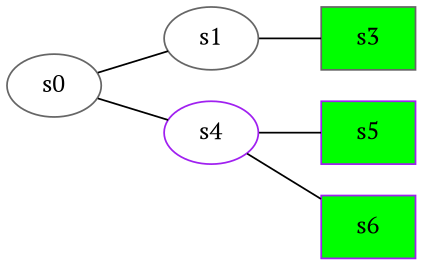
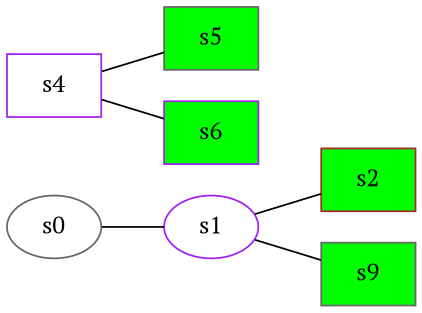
(211, 38) -> (211, 227)
(368, 38) -> (368, 274)
(133, 109) -> none
(211, 133) -> (54, 86)
(368, 133) -> (211, 38)
none -> (368, 180)
